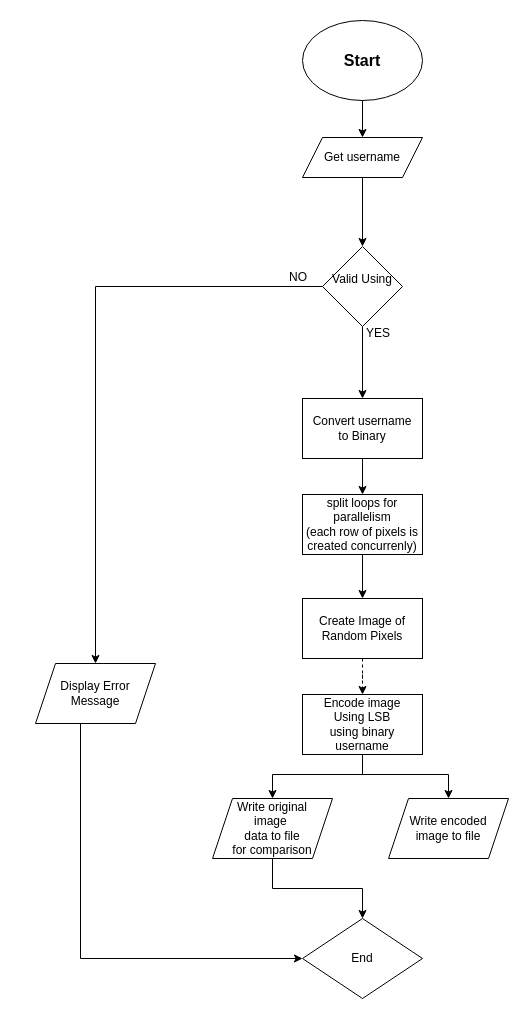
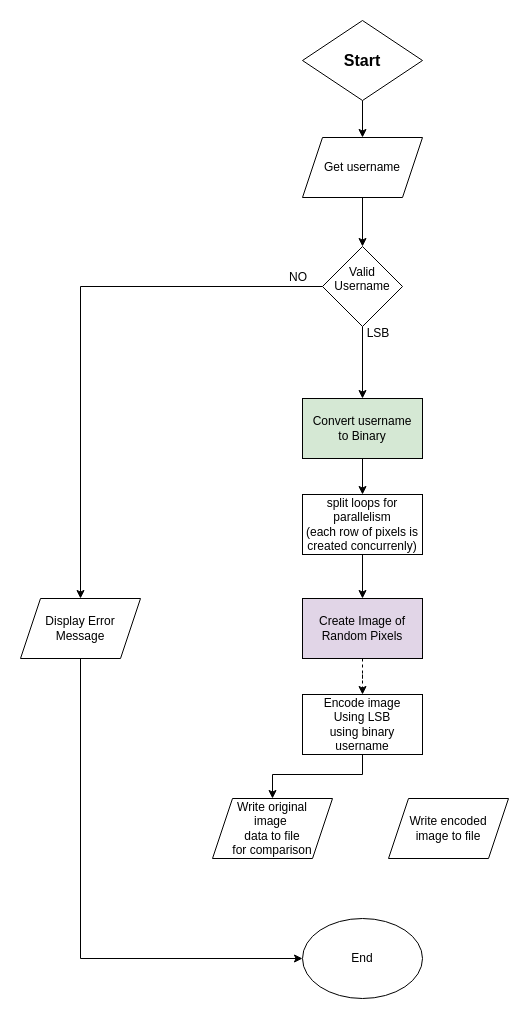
(363, 61) -> (363, 61)
(363, 158) -> (363, 168)
(363, 287) -> (363, 287)
(379, 334) -> (379, 334)
(363, 429) -> (363, 429)
(363, 629) -> (363, 629)
(96, 694) -> (81, 629)
(415, 775) -> none
(314, 889) -> none
(363, 959) -> (363, 959)
